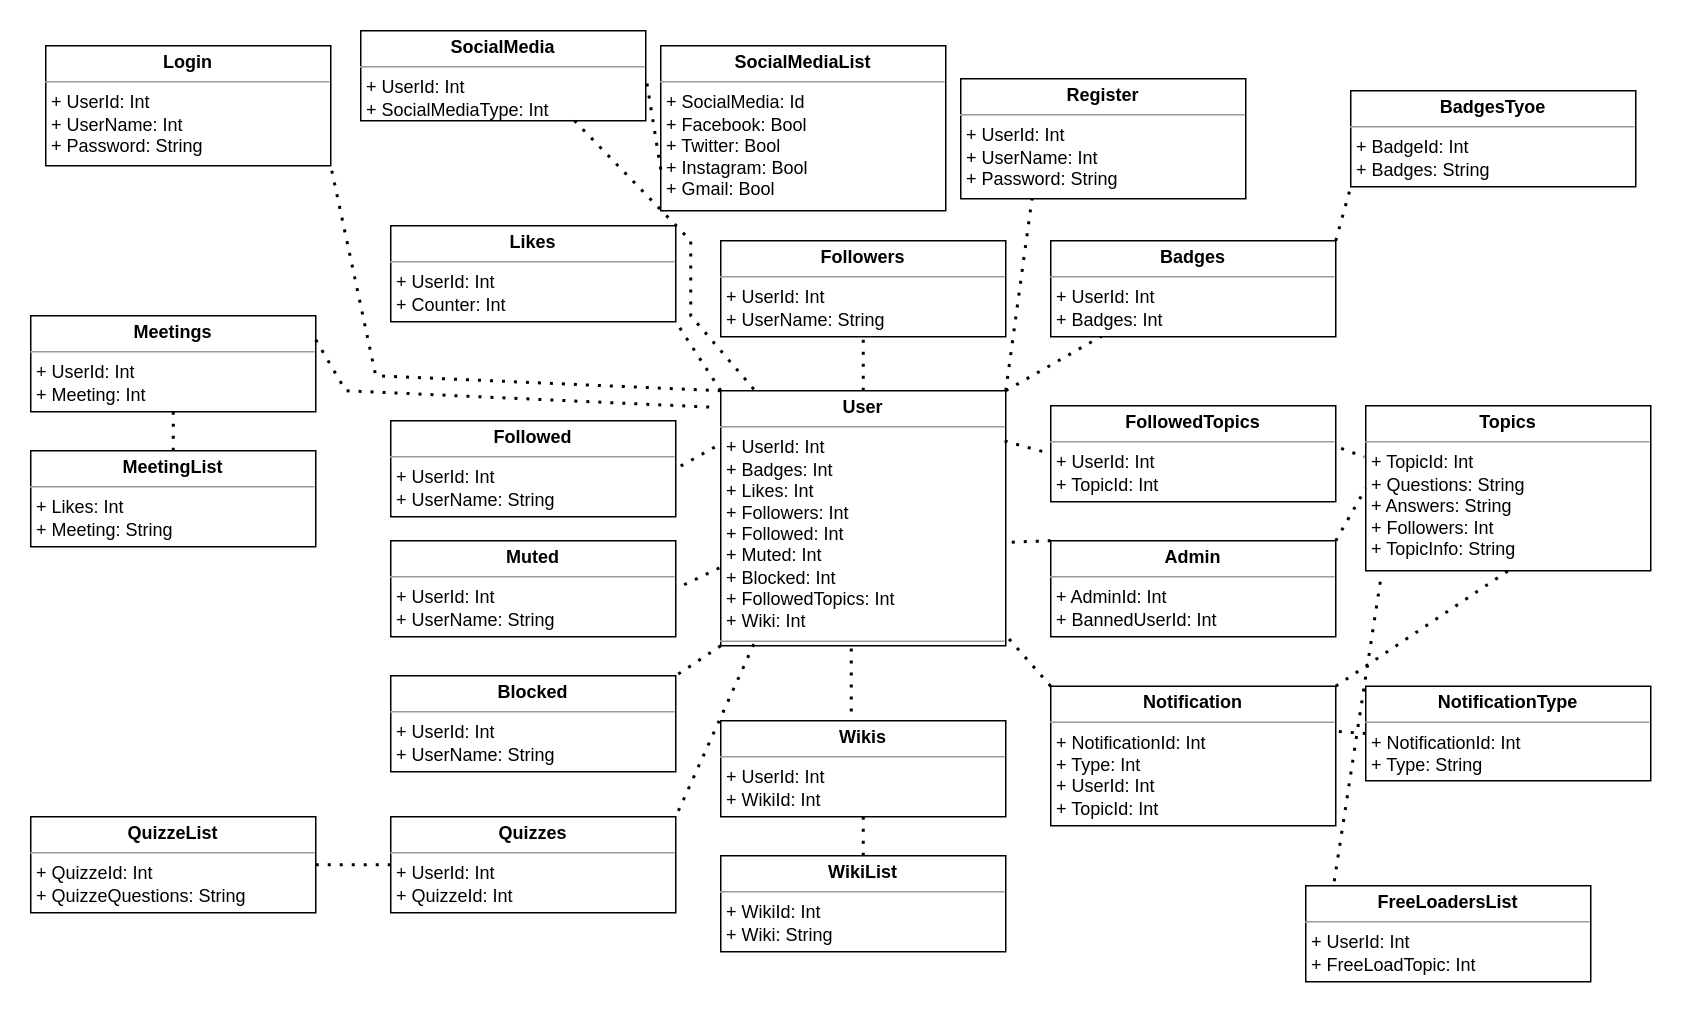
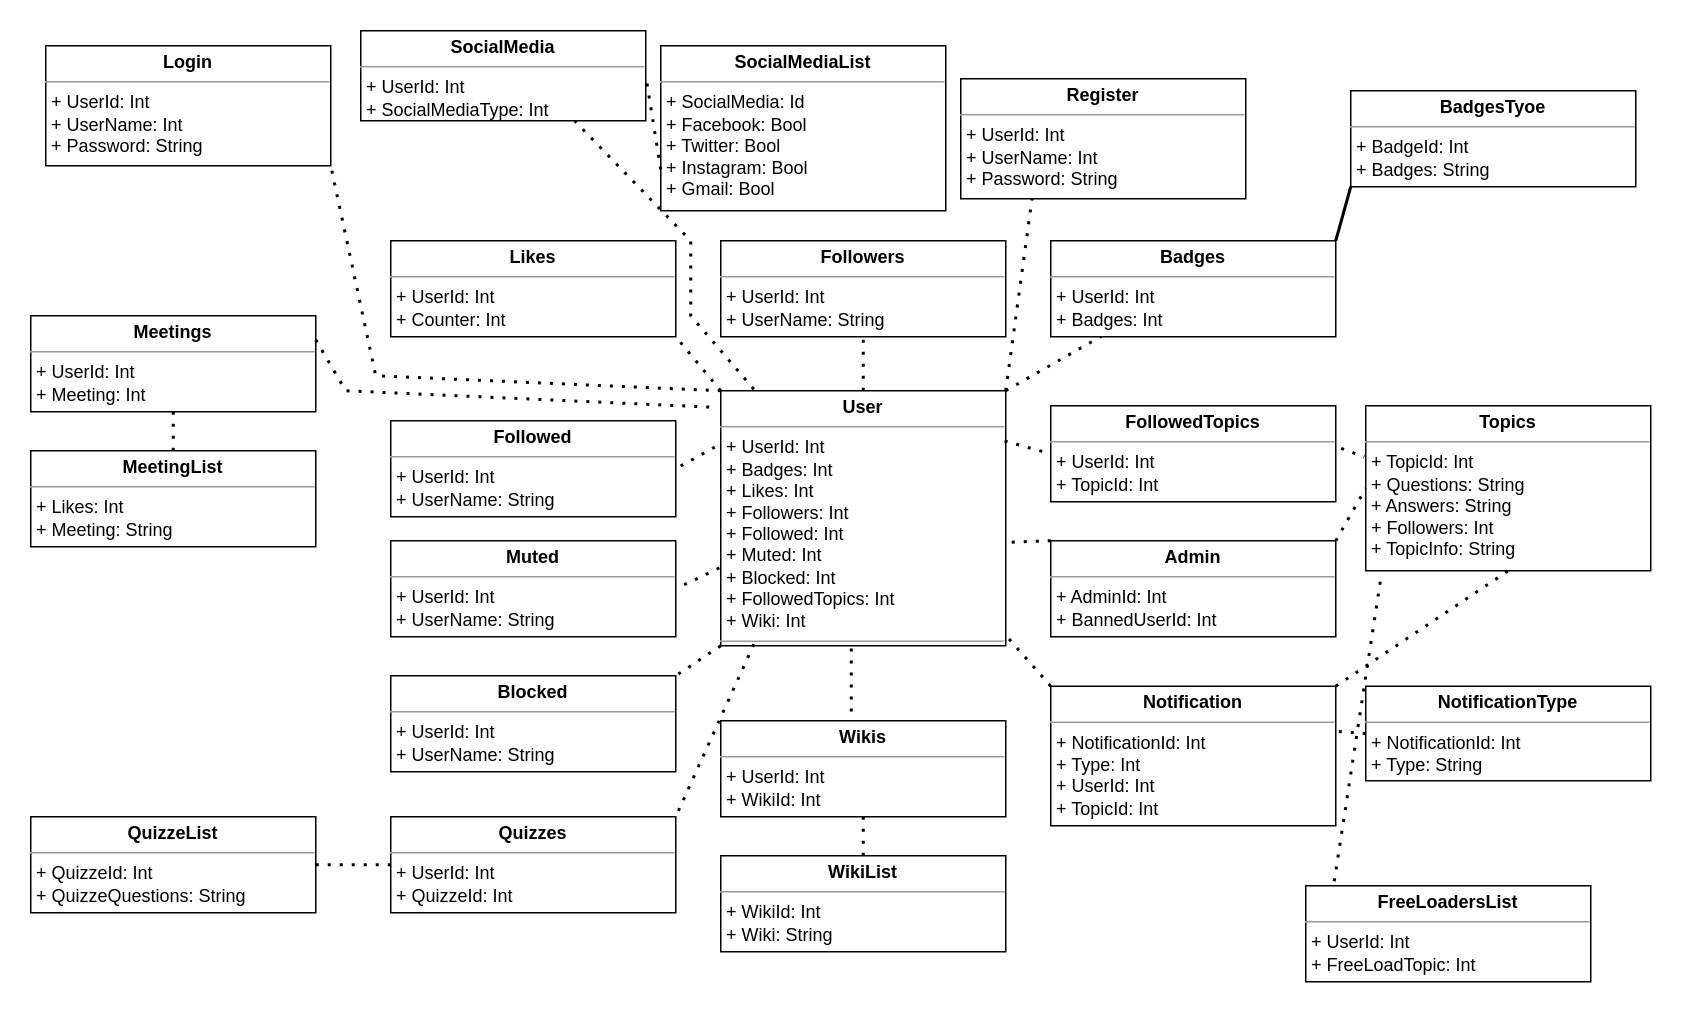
(1344, 213) -> (1344, 213)
(533, 274) -> (533, 289)
